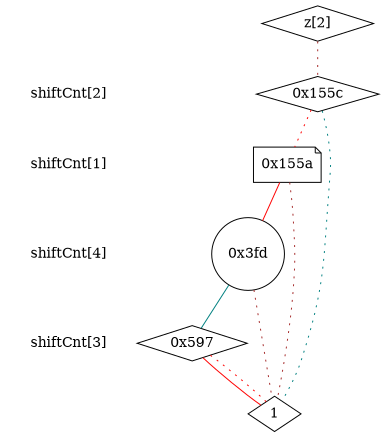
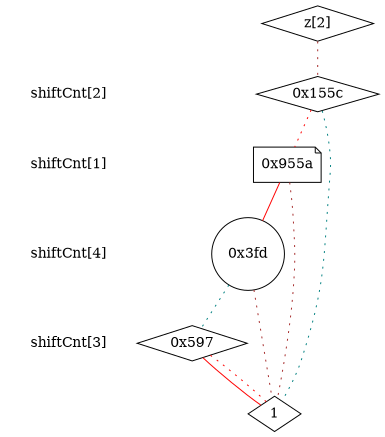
(287, 165) -> (287, 165)
(215, 307) -> (215, 307)
